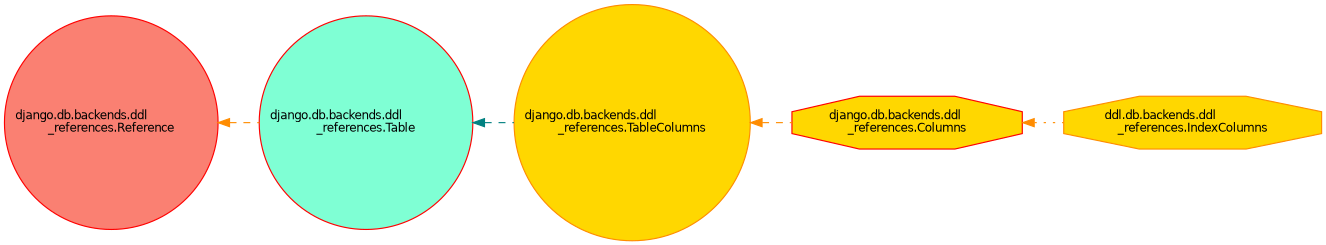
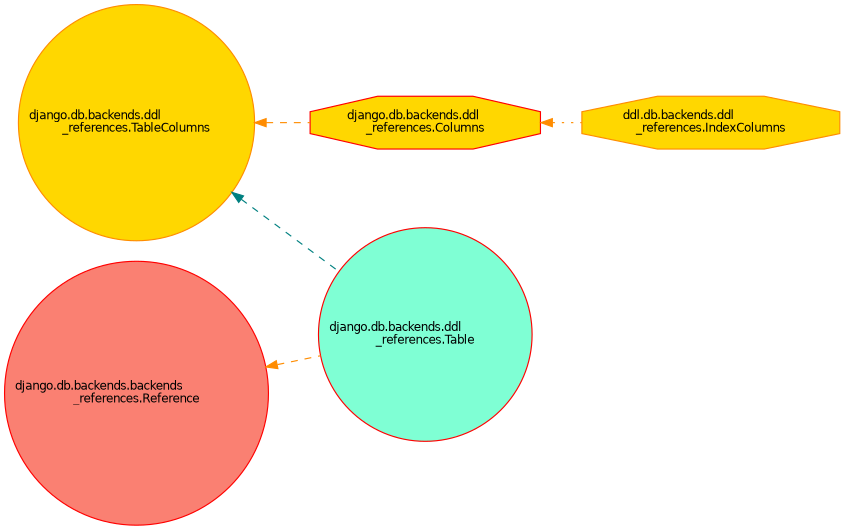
(111, 123) -> (136, 393)
(499, 123) -> (290, 235)
